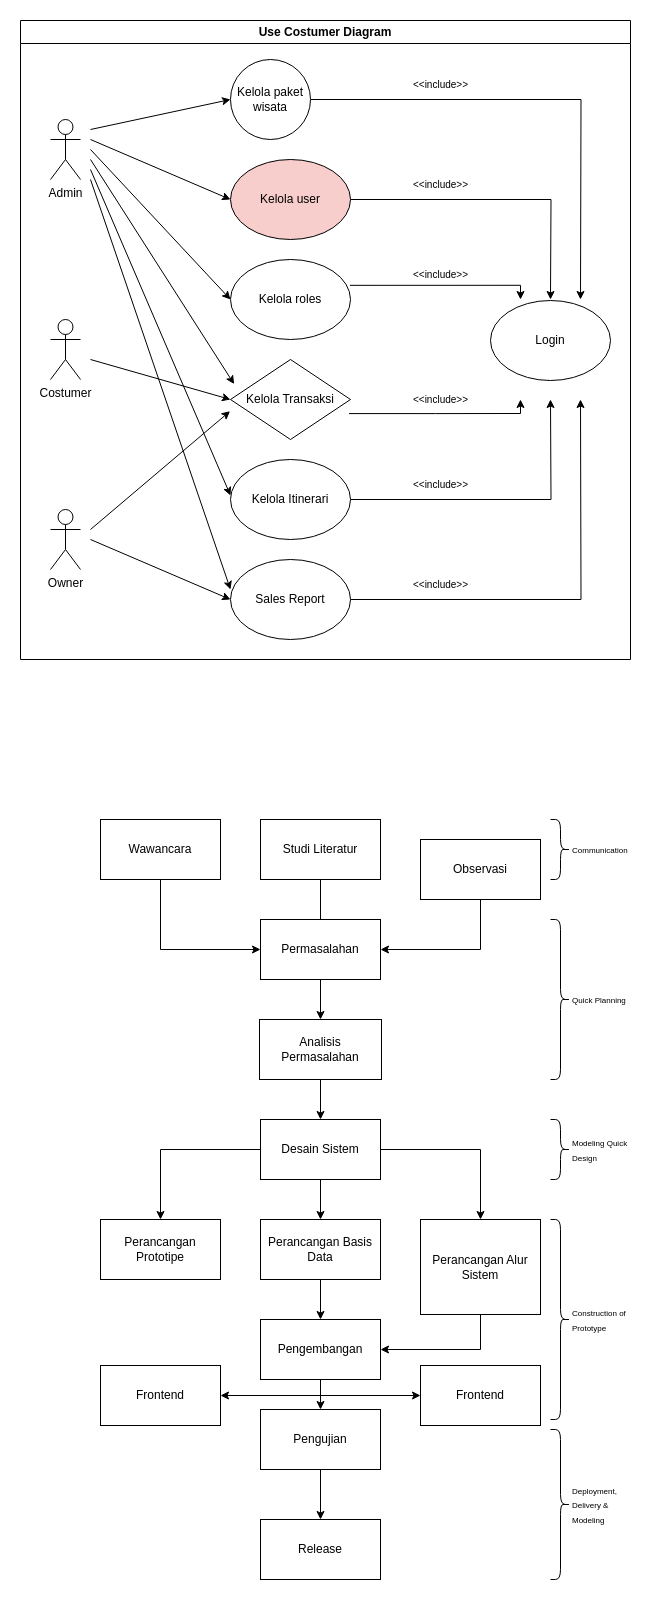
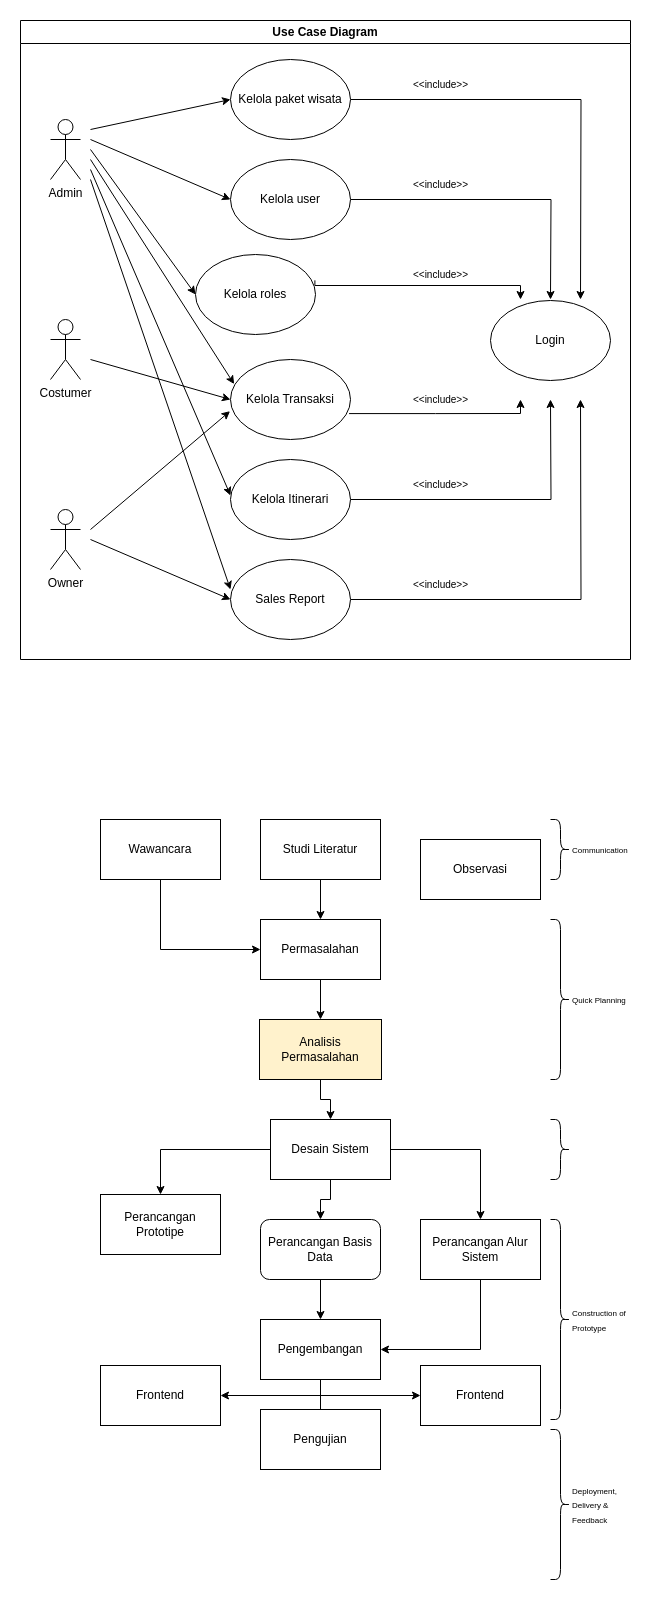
(326, 33) -> (326, 33)
(271, 100) -> (291, 100)
(291, 200) -> (291, 200)
(291, 300) -> (256, 295)
(291, 400) -> (291, 400)
(321, 914) -> (321, 911)
(459, 950) -> none
(321, 1050) -> (321, 1050)
(321, 1150) -> (331, 1150)
(601, 1150) -> none
(161, 1250) -> (161, 1225)
(321, 1250) -> (321, 1250)
(481, 1267) -> (481, 1250)
(321, 1401) -> (321, 1404)
(321, 1491) -> none
(602, 1505) -> (602, 1505)
(321, 1550) -> none
